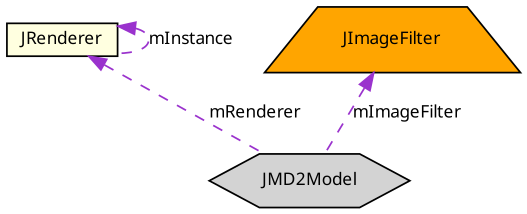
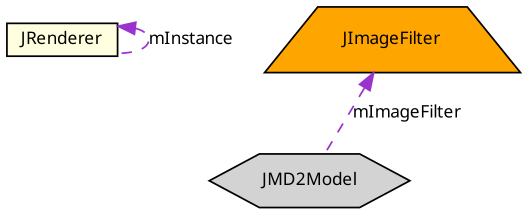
(184, 109) -> none
